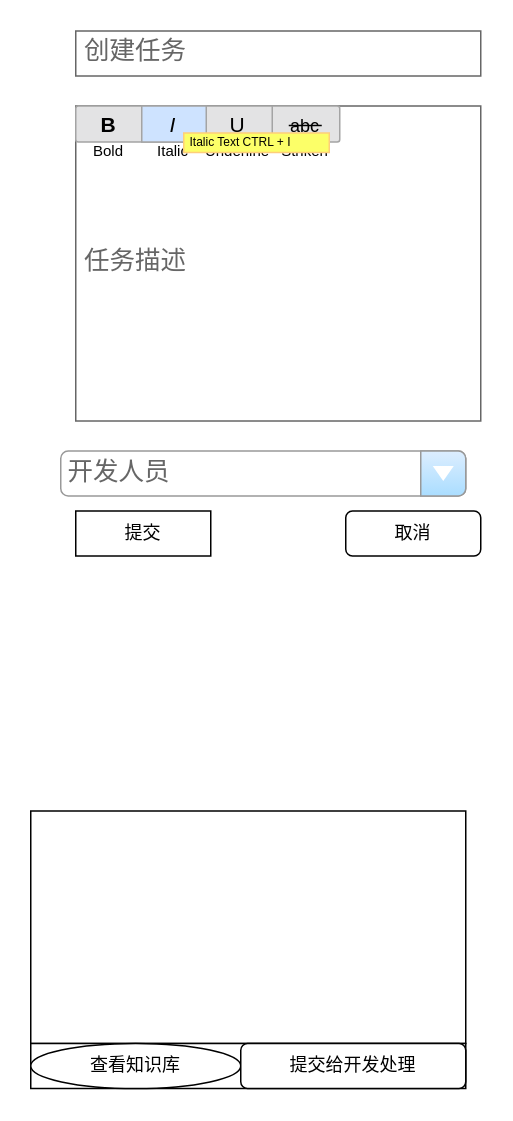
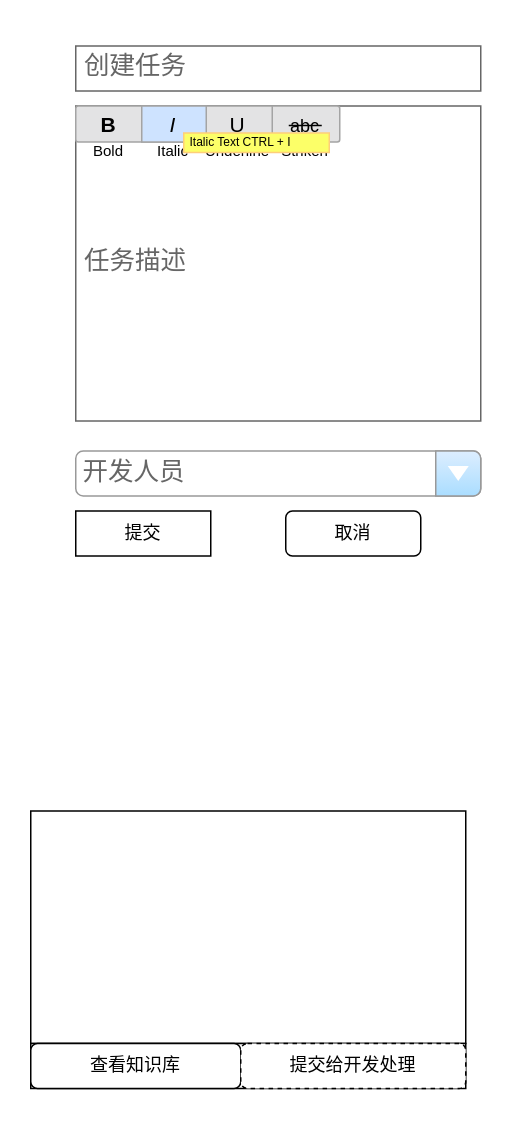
(278, 53) -> (278, 68)
(263, 473) -> (278, 473)
(413, 533) -> (353, 533)
(136, 1066) -> (136, 1066)
(353, 1066) -> (353, 1066)
